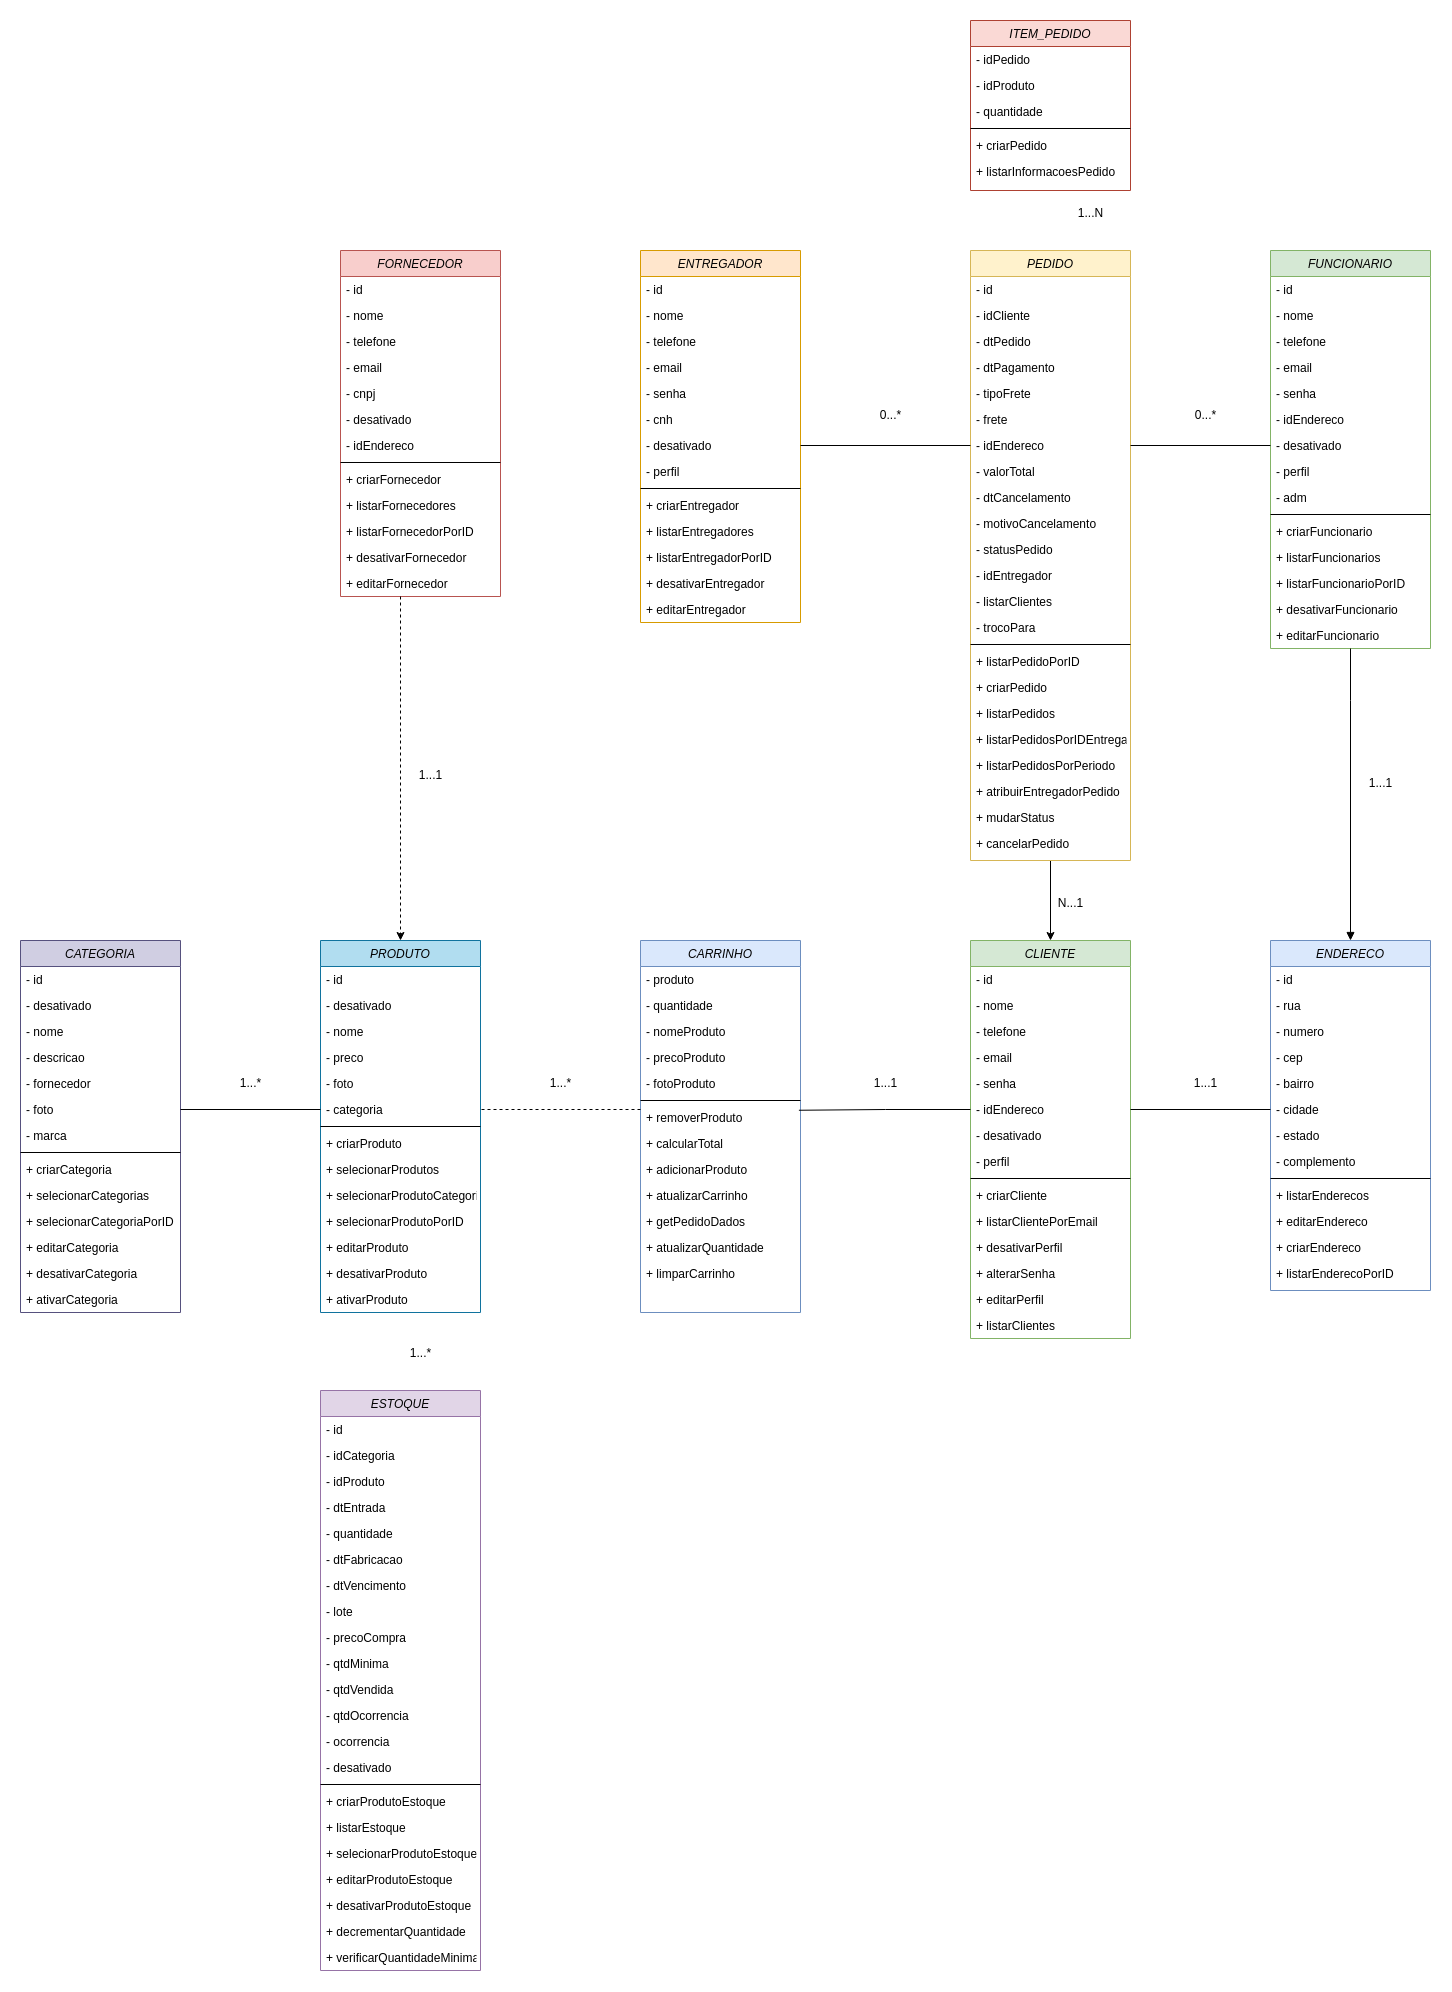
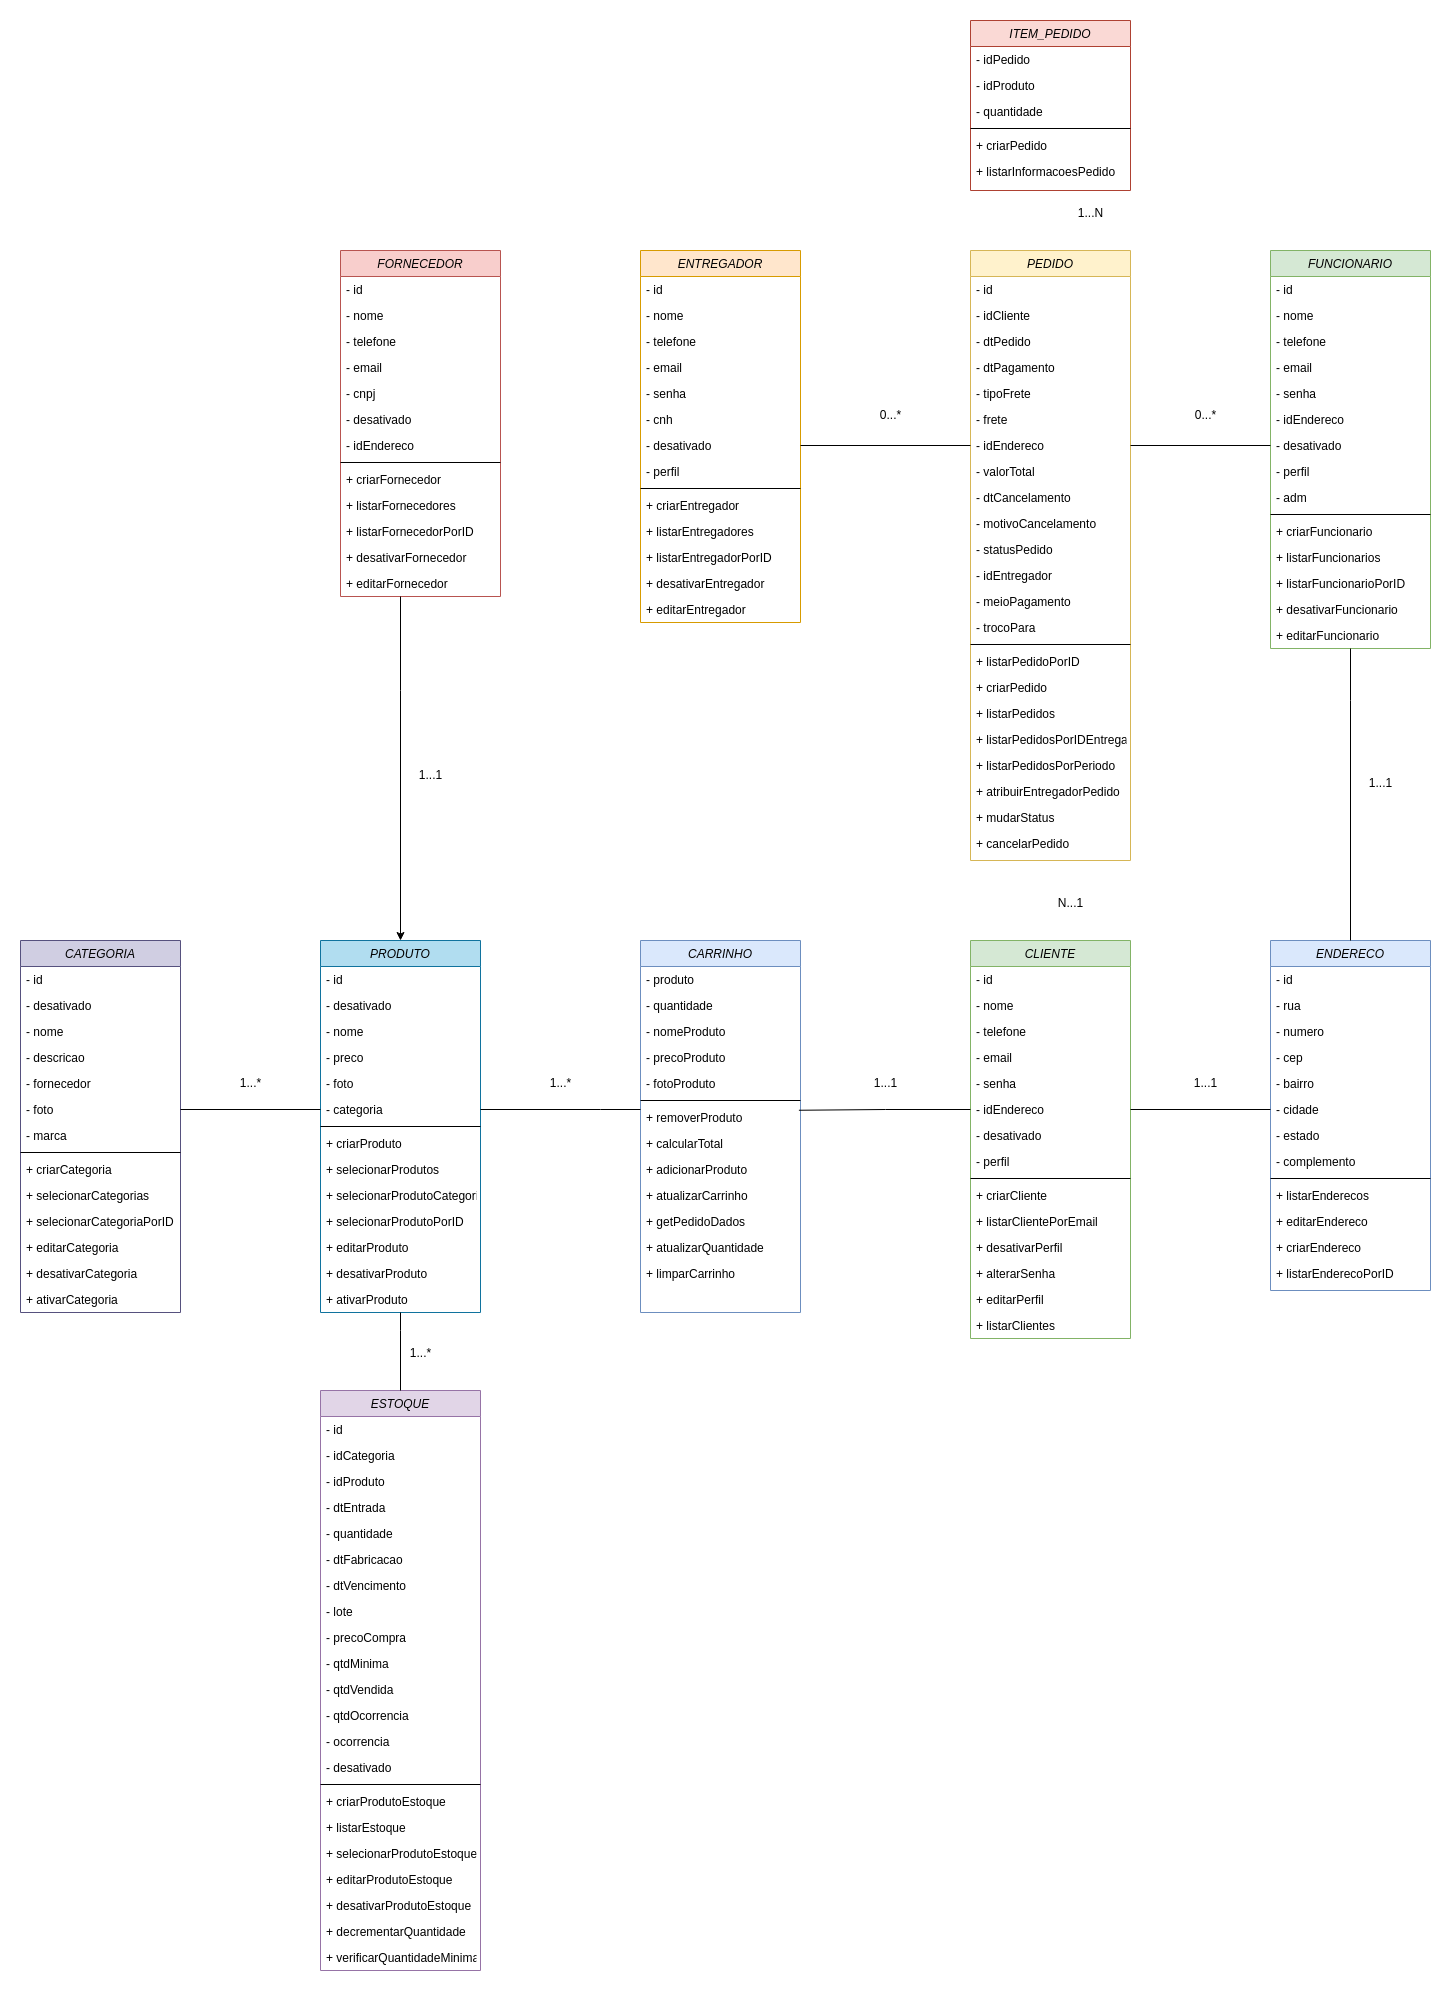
(1022, 602) -> (1023, 602)
(401, 766) -> (401, 766)
(1051, 898) -> none
(1351, 931) -> (1351, 934)
(561, 1110) -> (561, 1110)
none -> (401, 1352)
